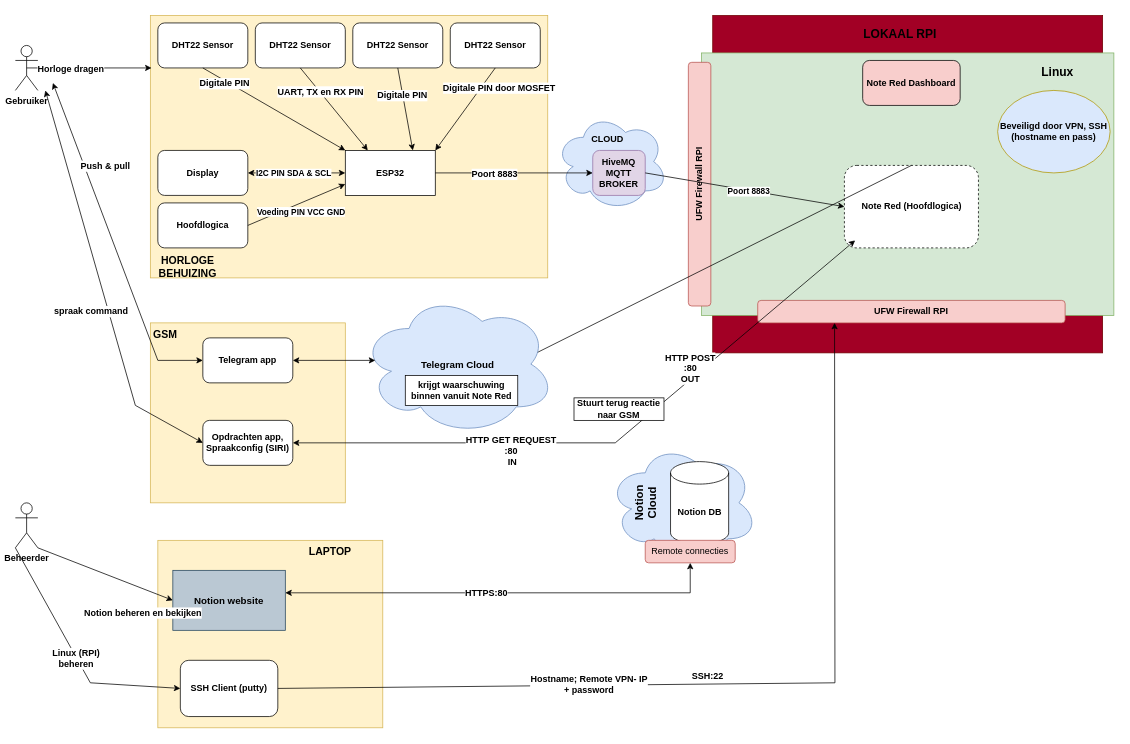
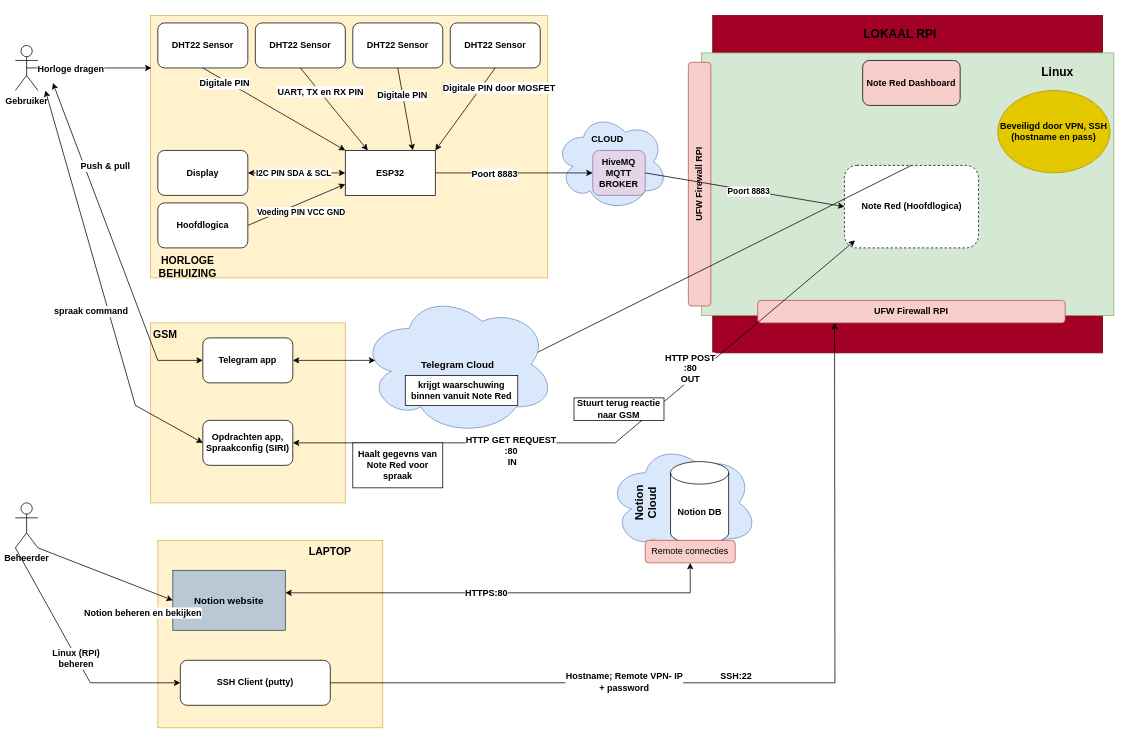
(1054, 132) -> (1054, 132)
none -> (398, 465)
(229, 689) -> (255, 683)
